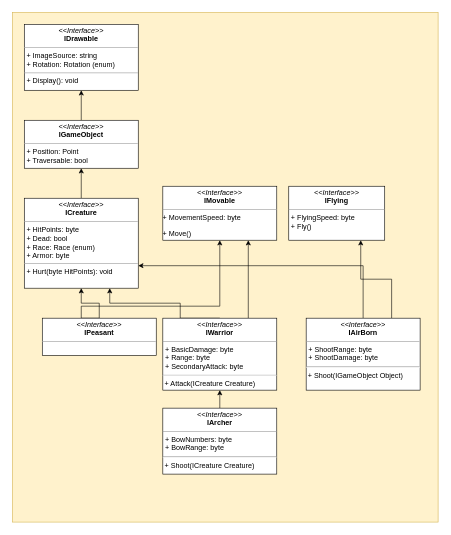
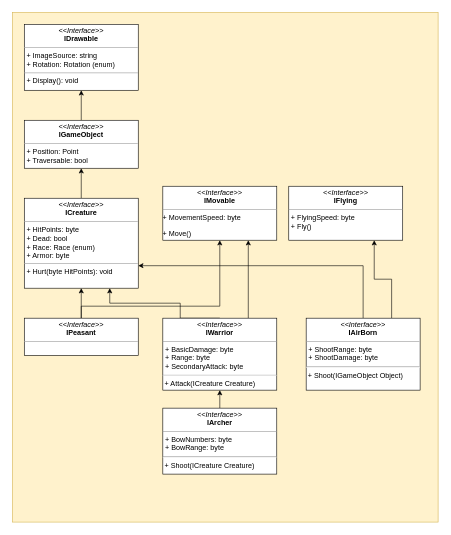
(337, 213) -> (346, 213)
(99, 337) -> (81, 337)
